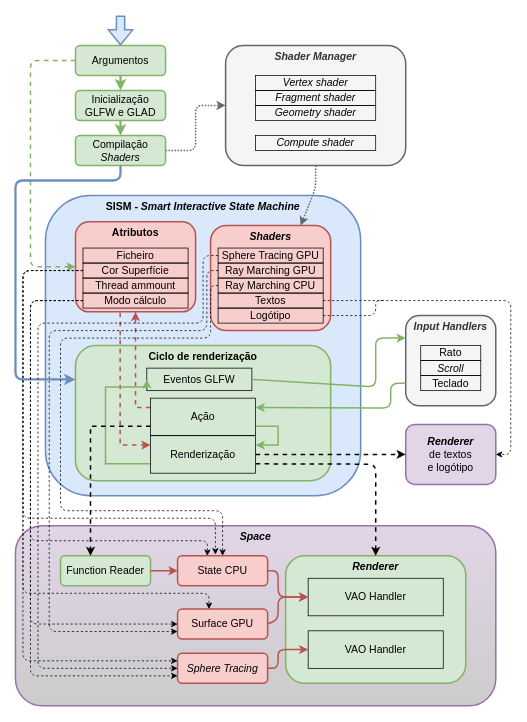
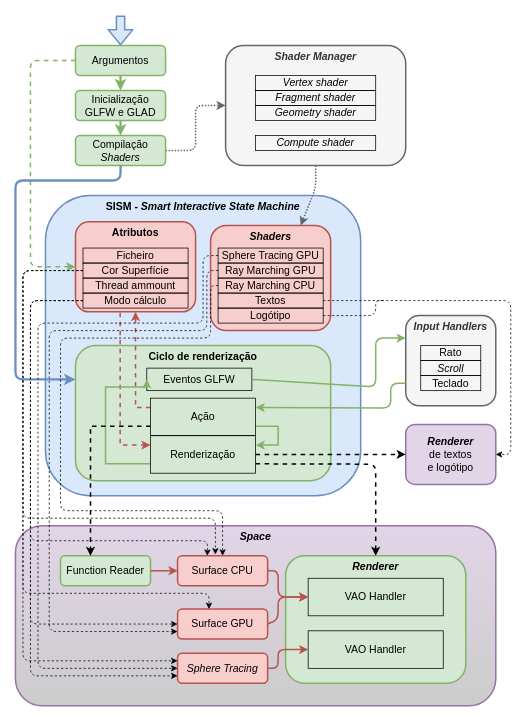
(222, 570) -> (222, 570)
